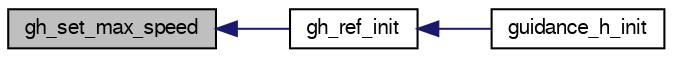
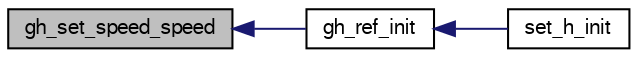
(112, 29) -> (120, 29)
(578, 29) -> (569, 29)
